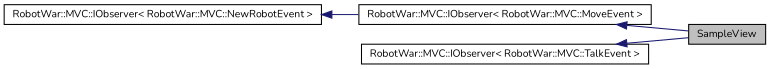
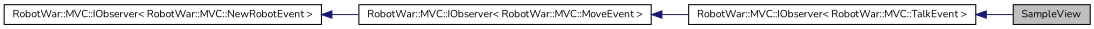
(658, 28) -> (675, 15)
